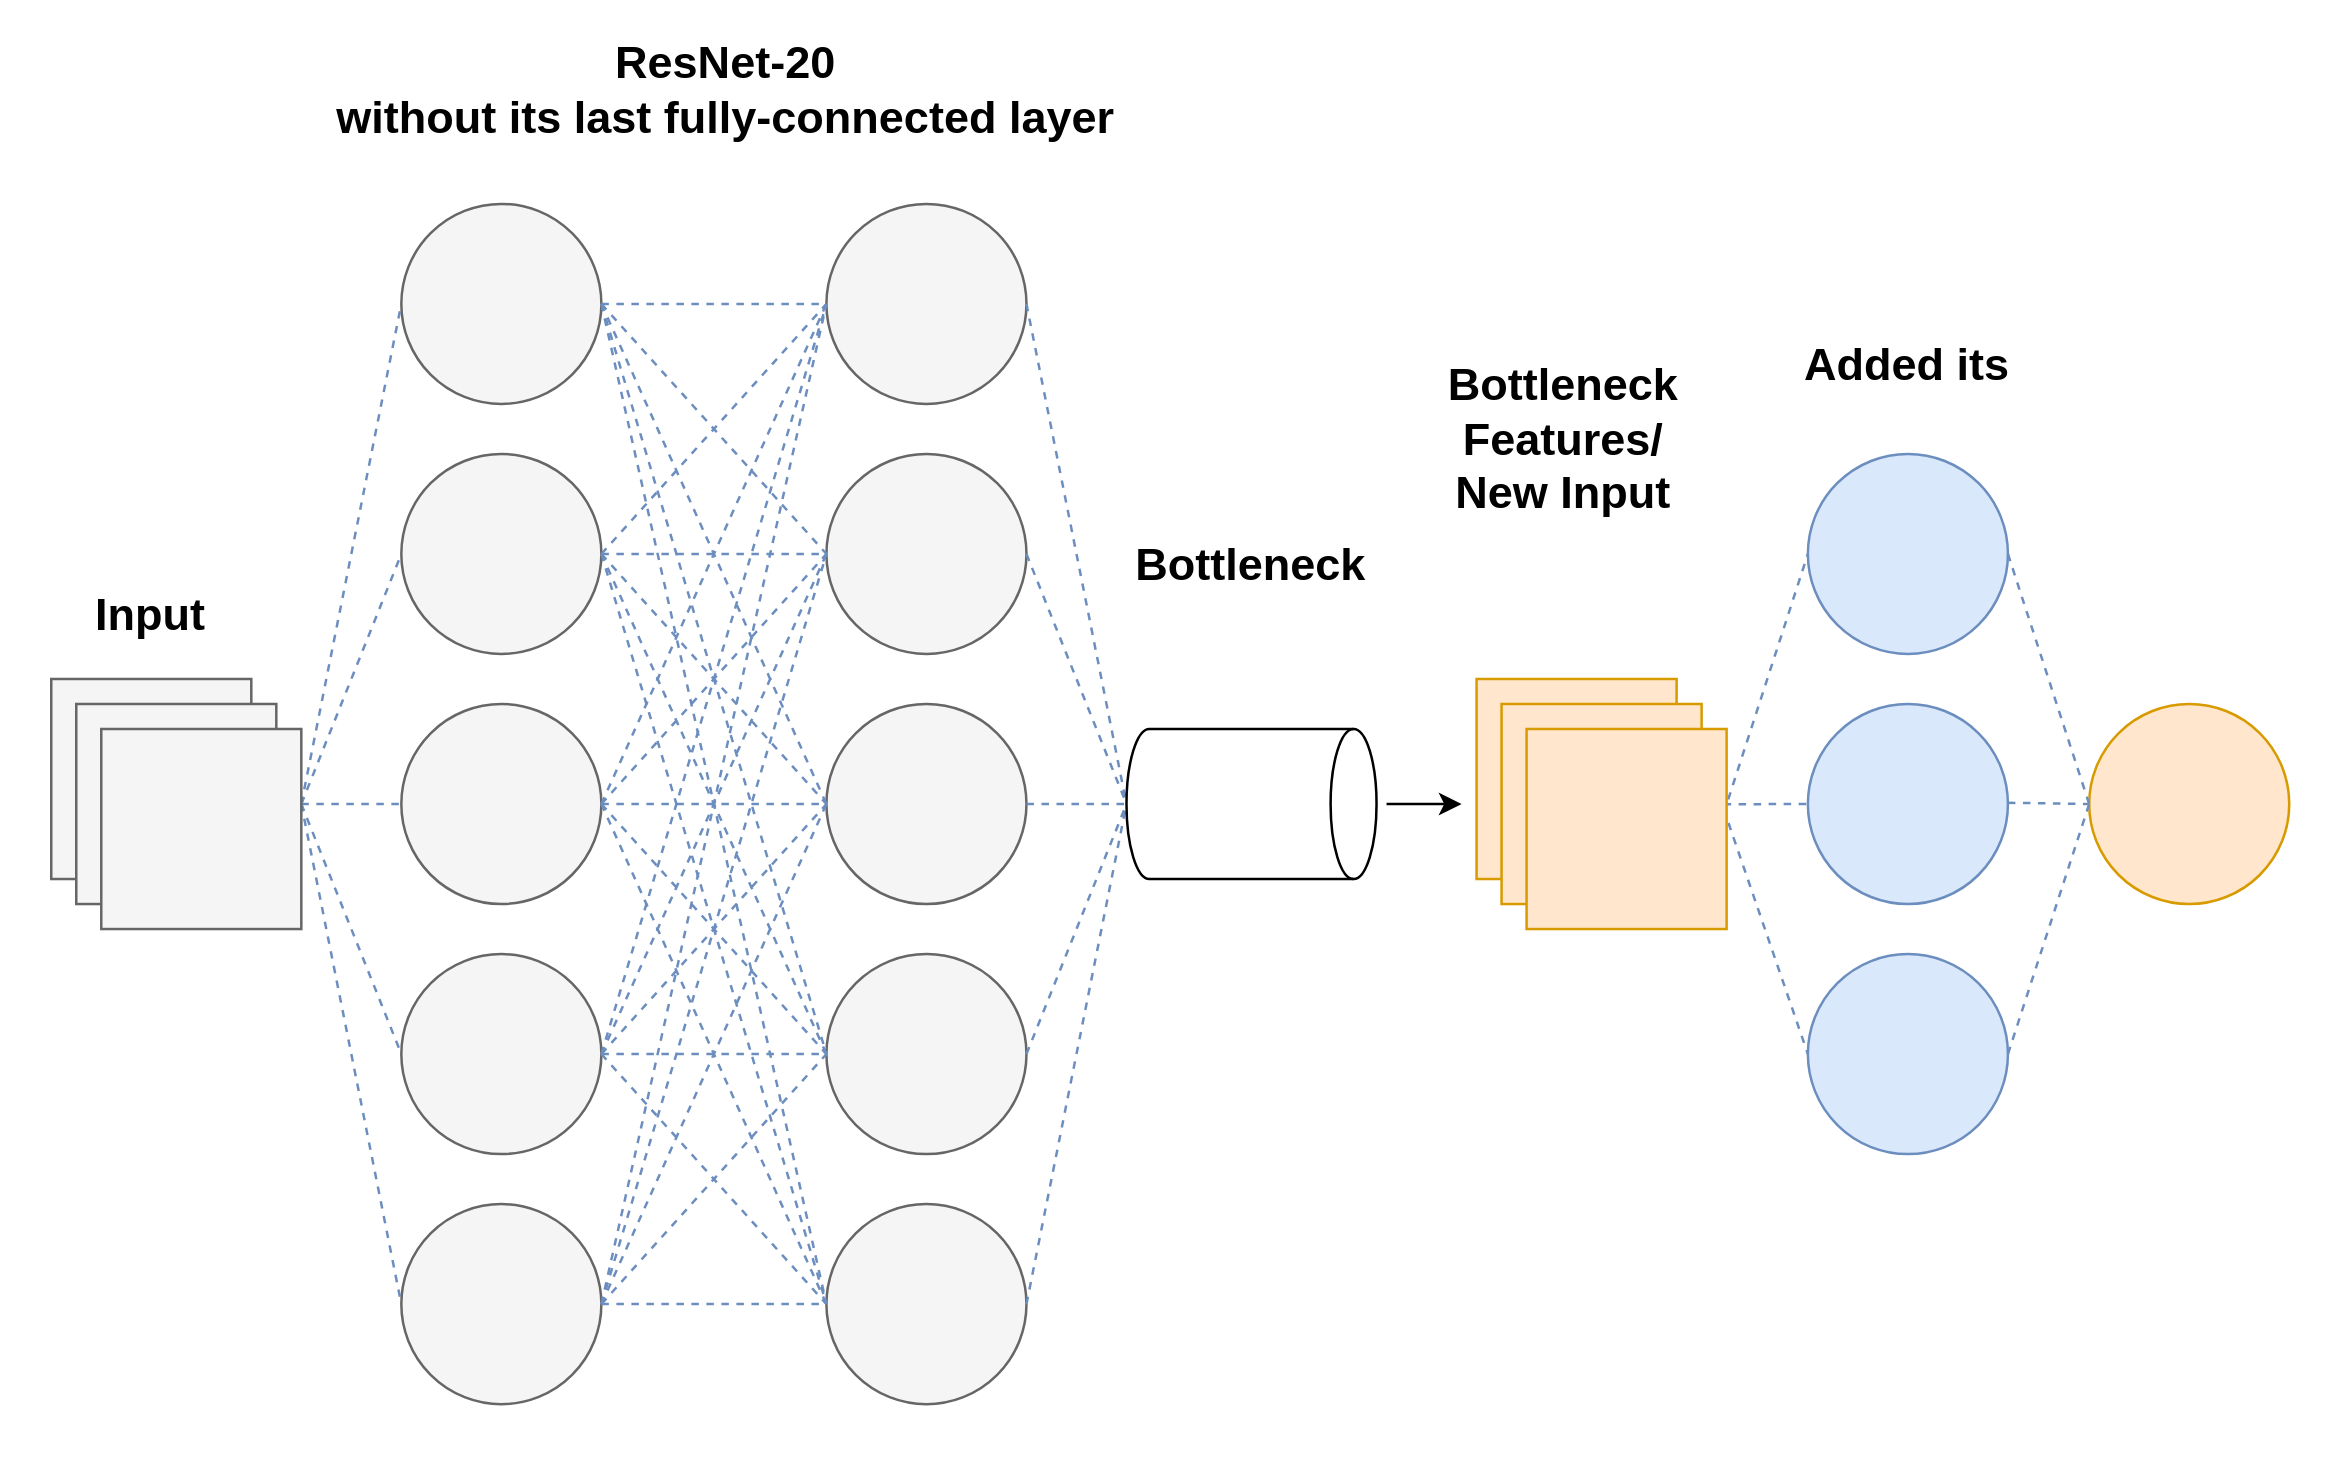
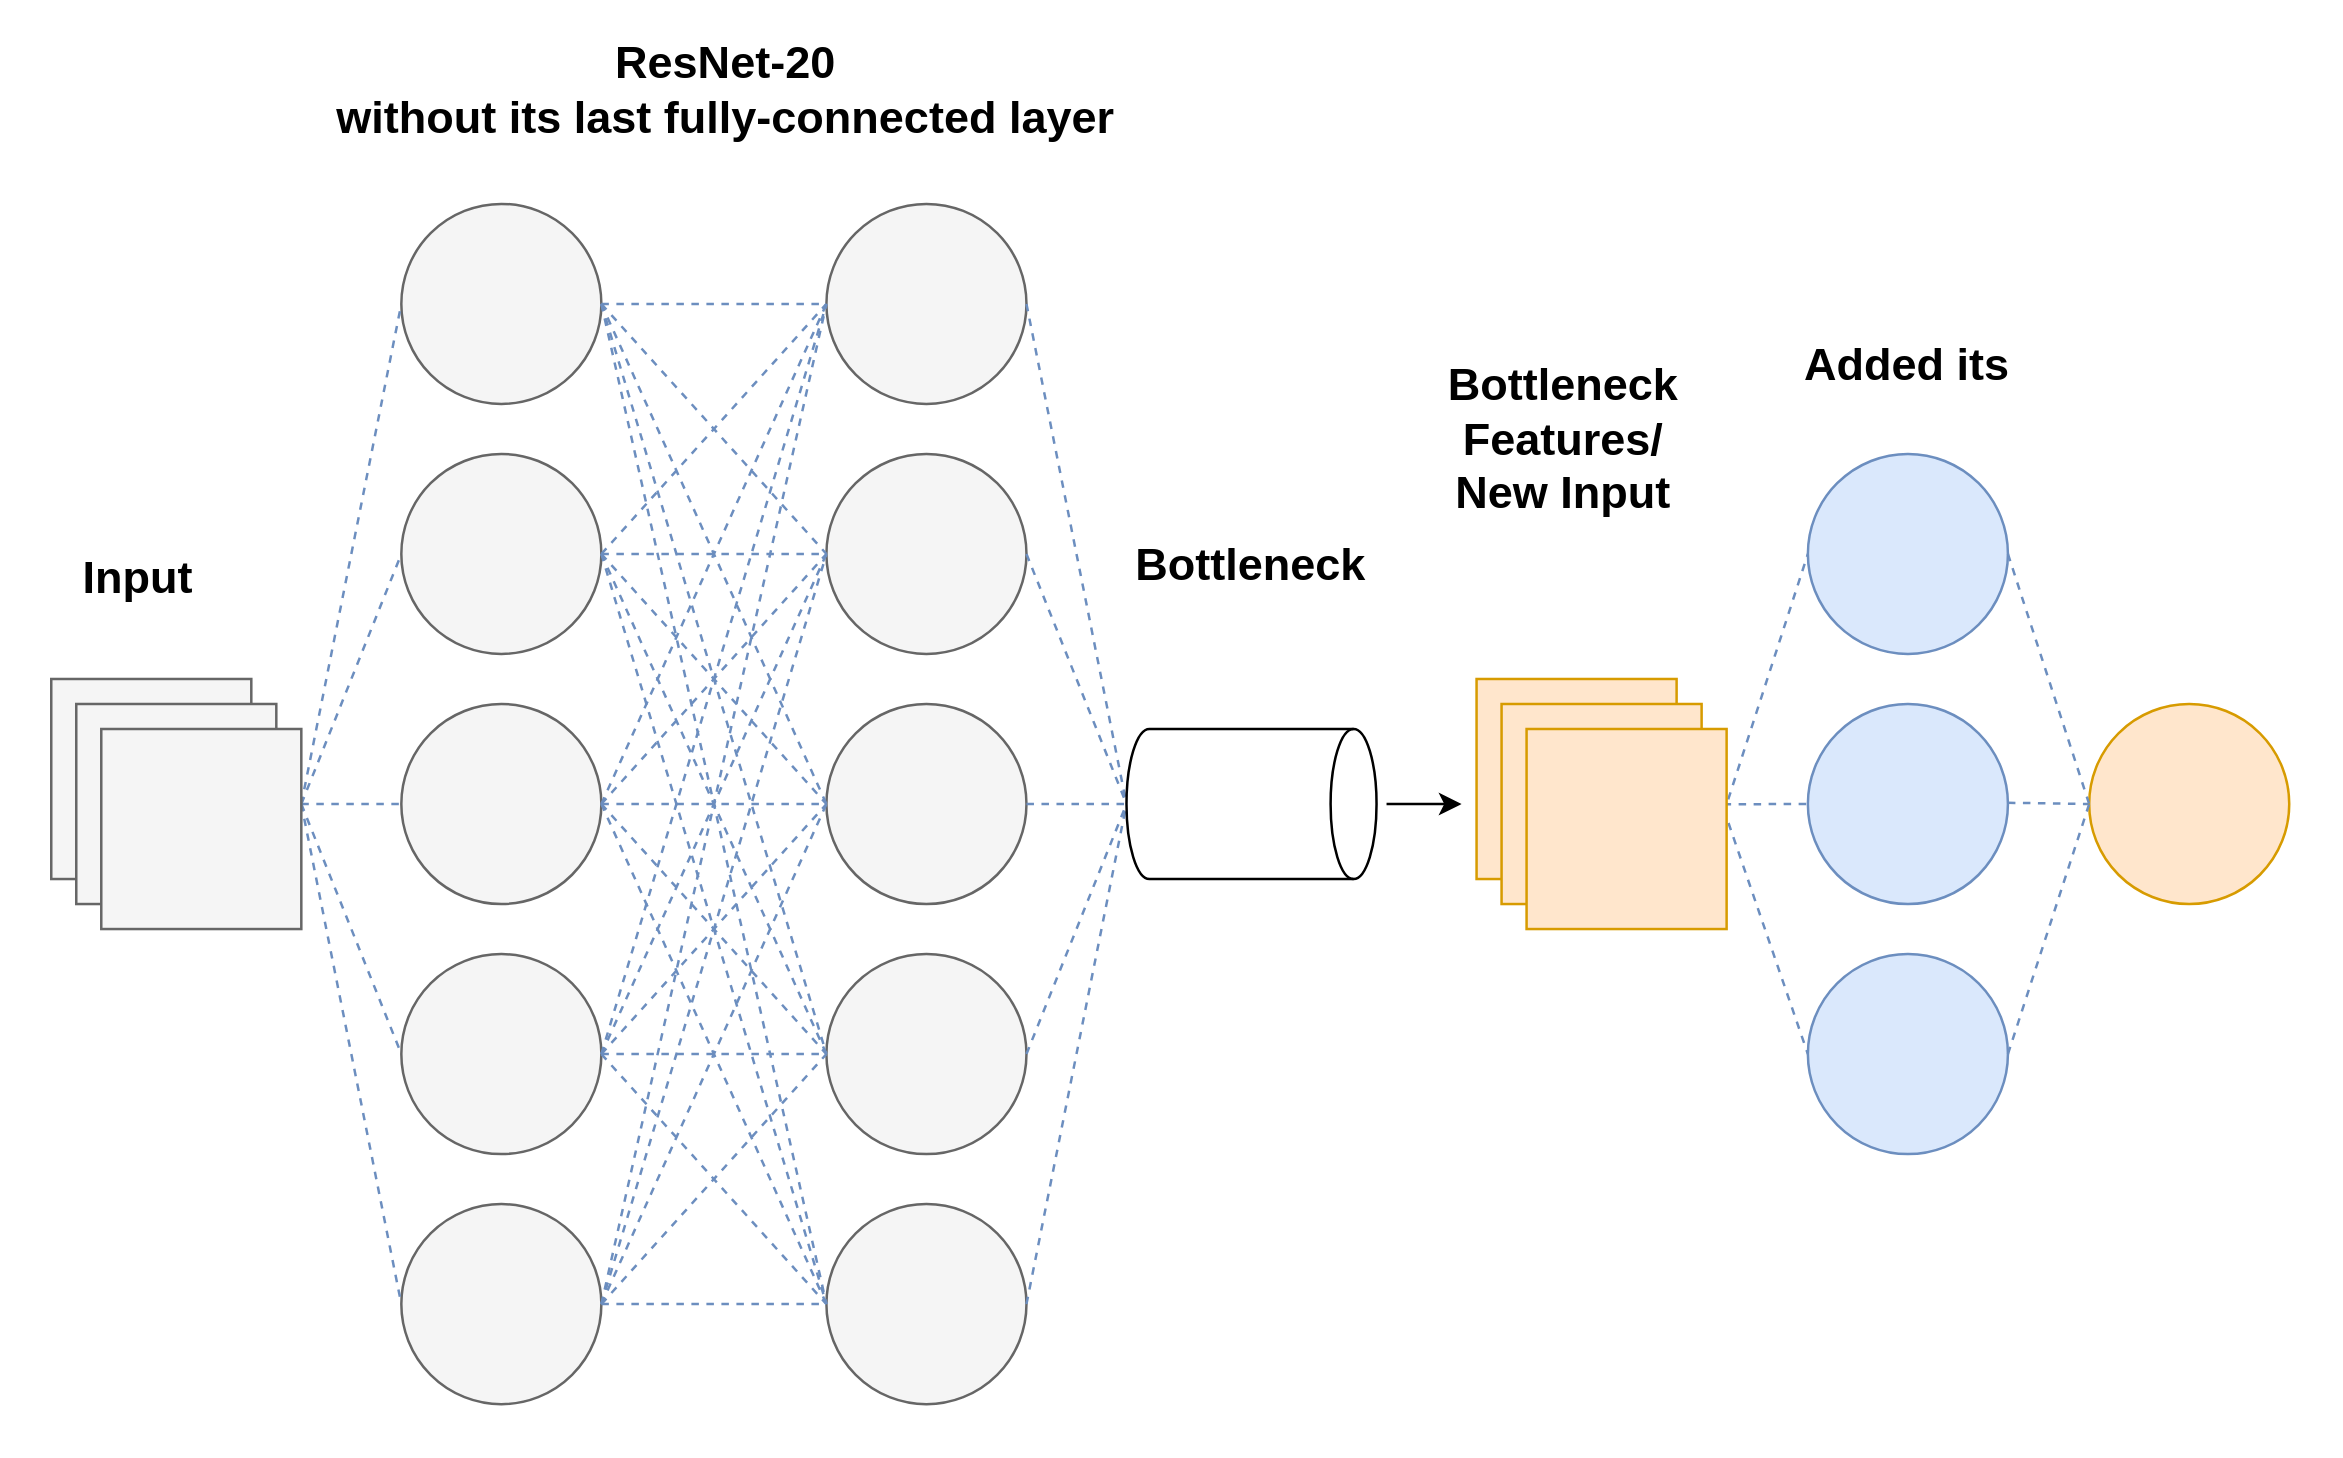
(151, 616) -> (139, 579)
